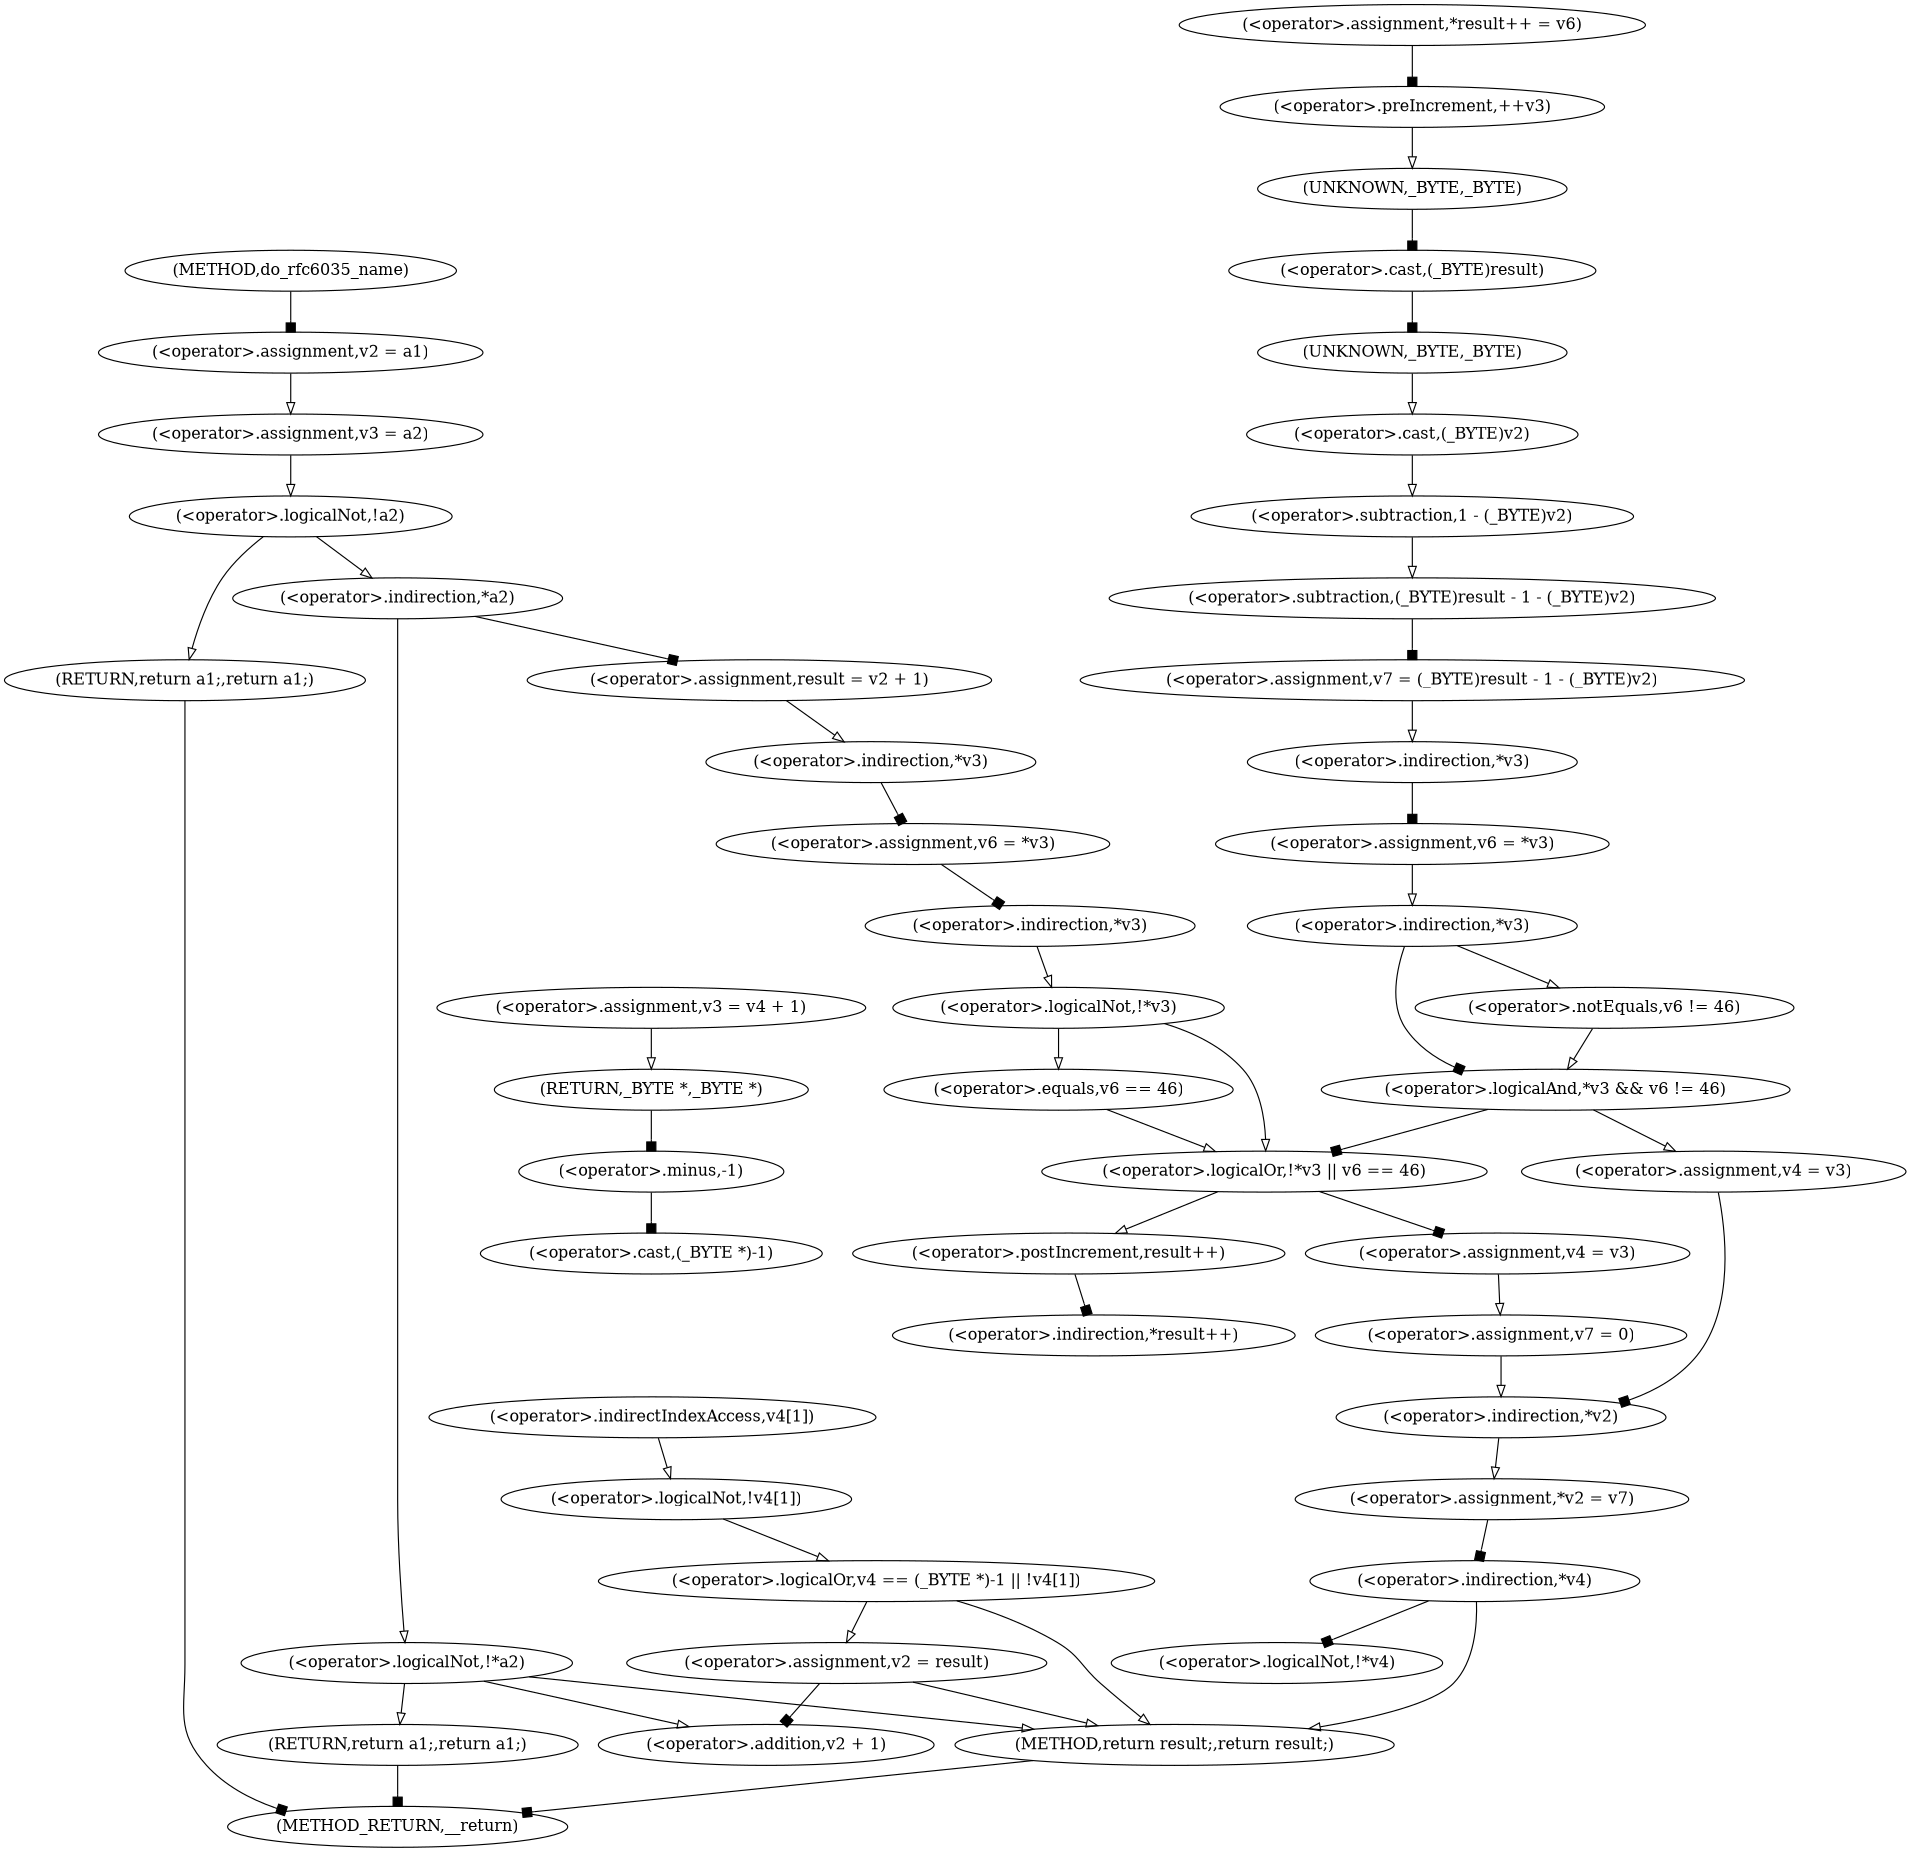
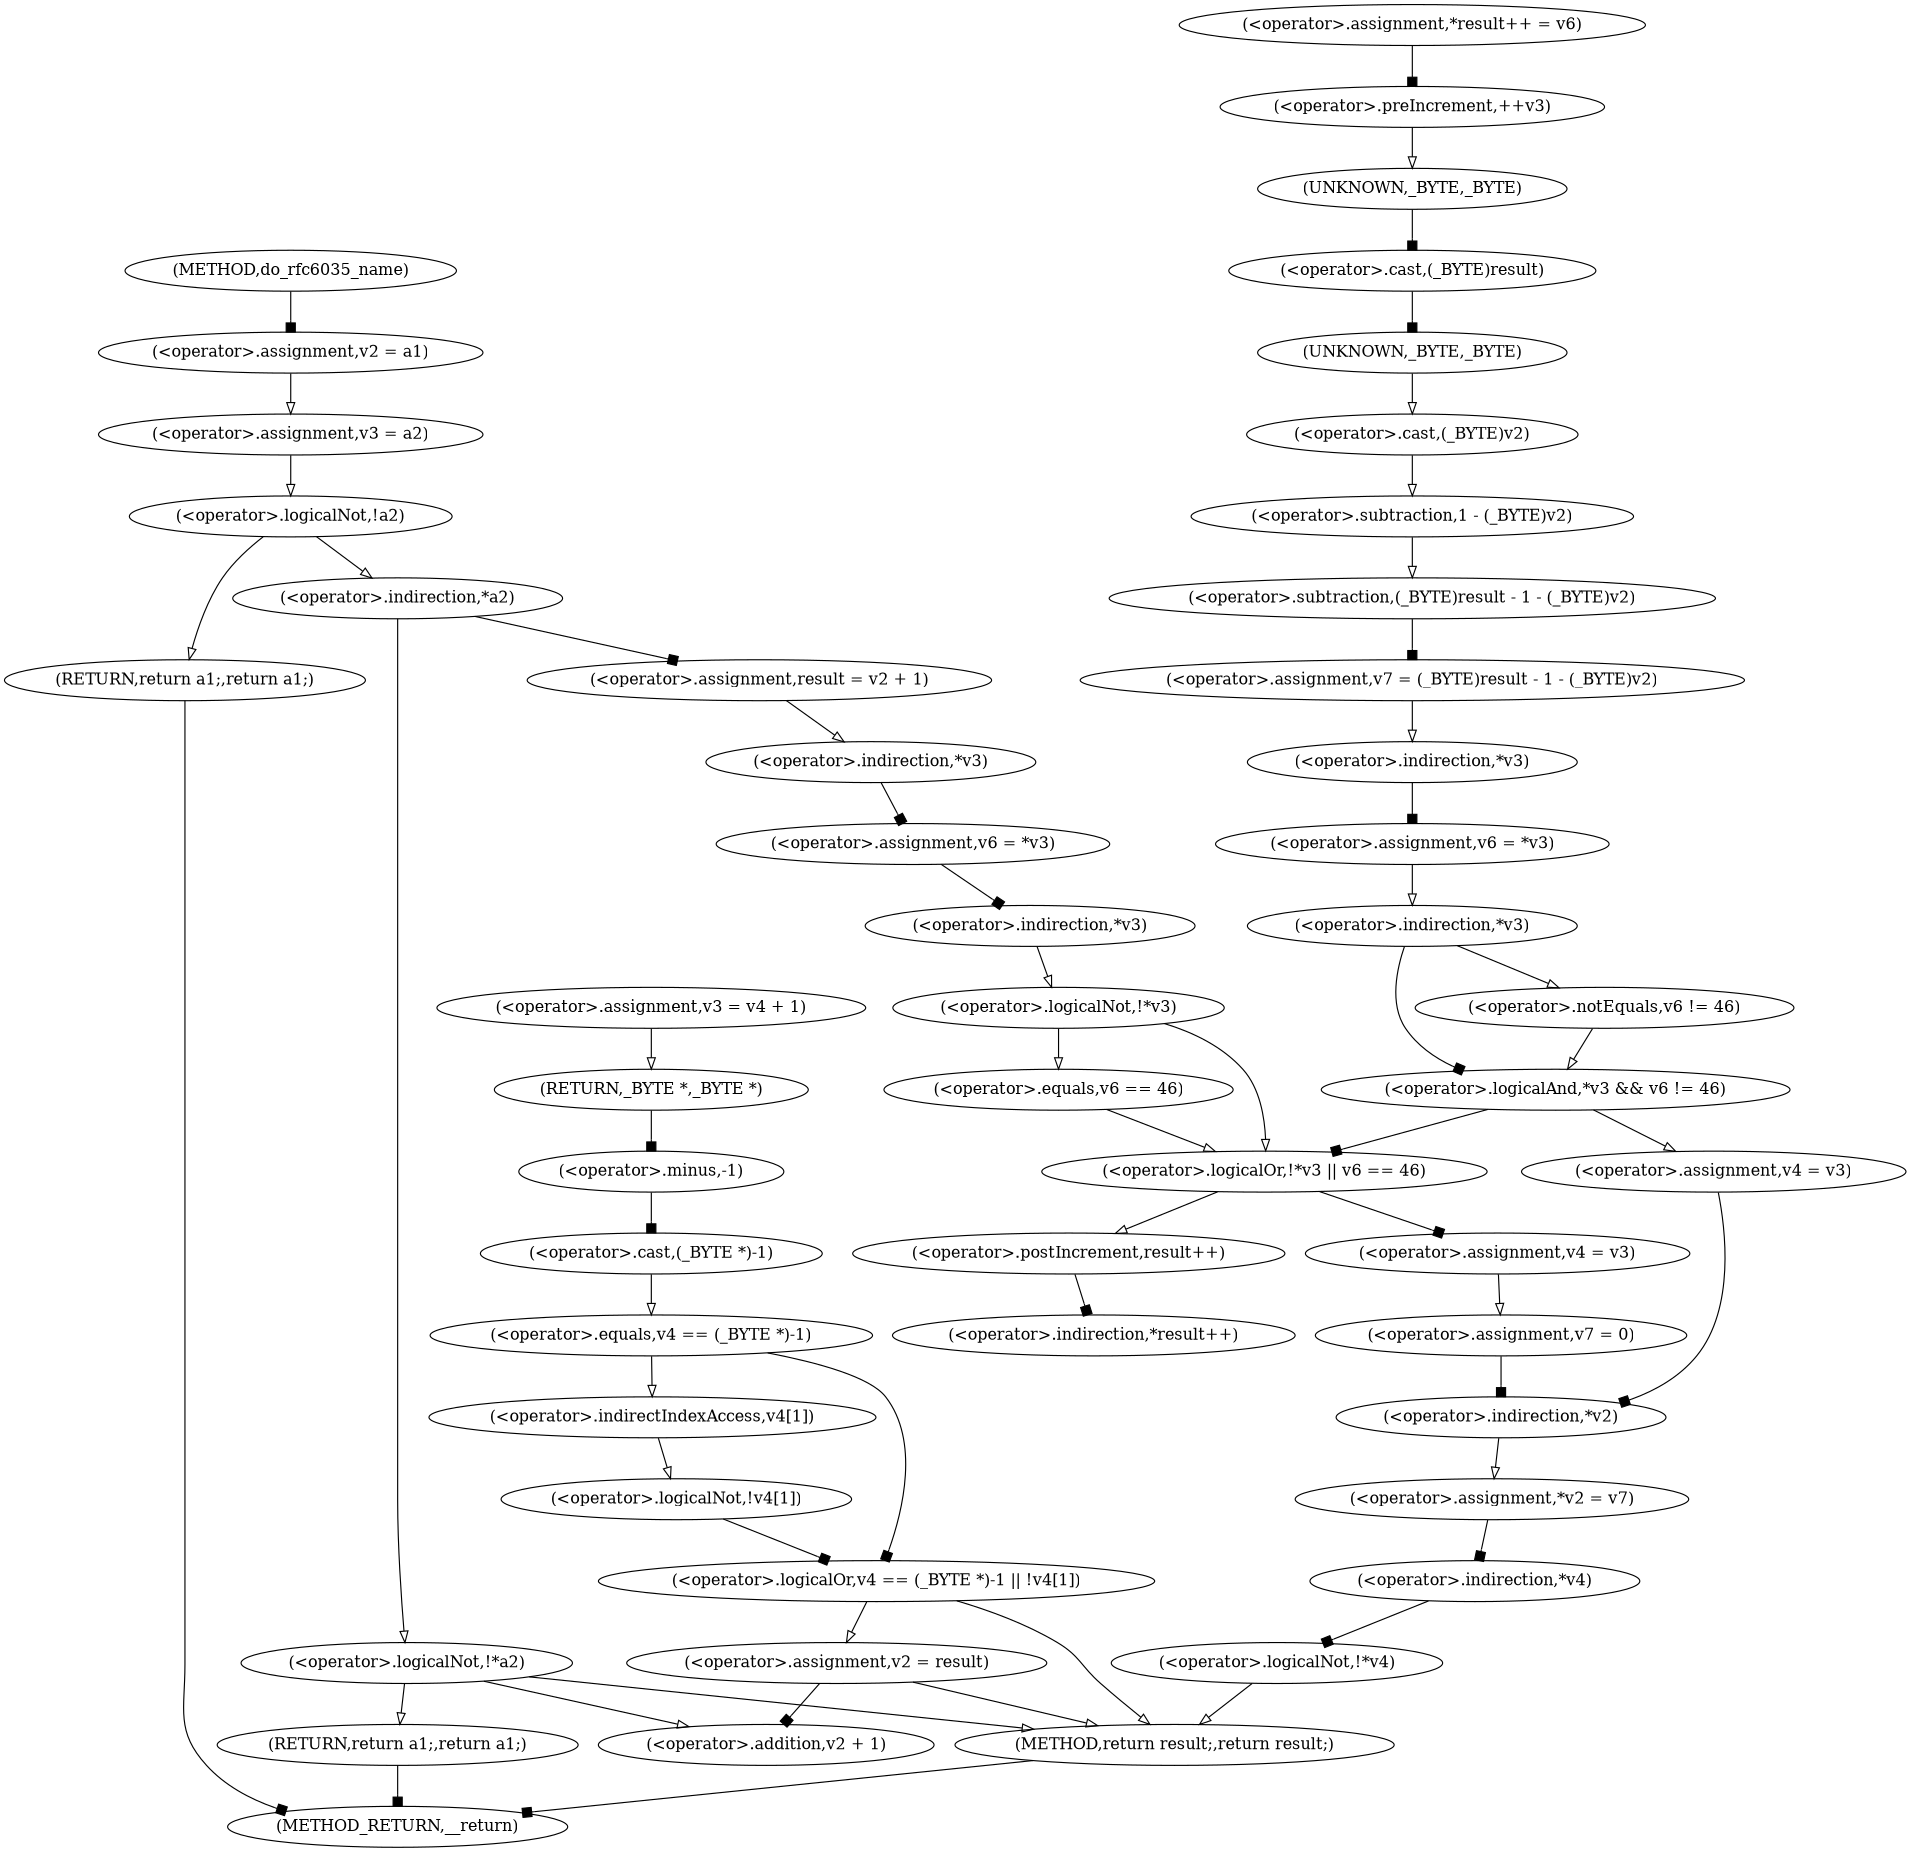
none -> (651, 1335)
(1501, 1371) -> (1501, 1371)
(770, 1538) -> (770, 1538)
(1430, 1698) -> (1230, 1700)
